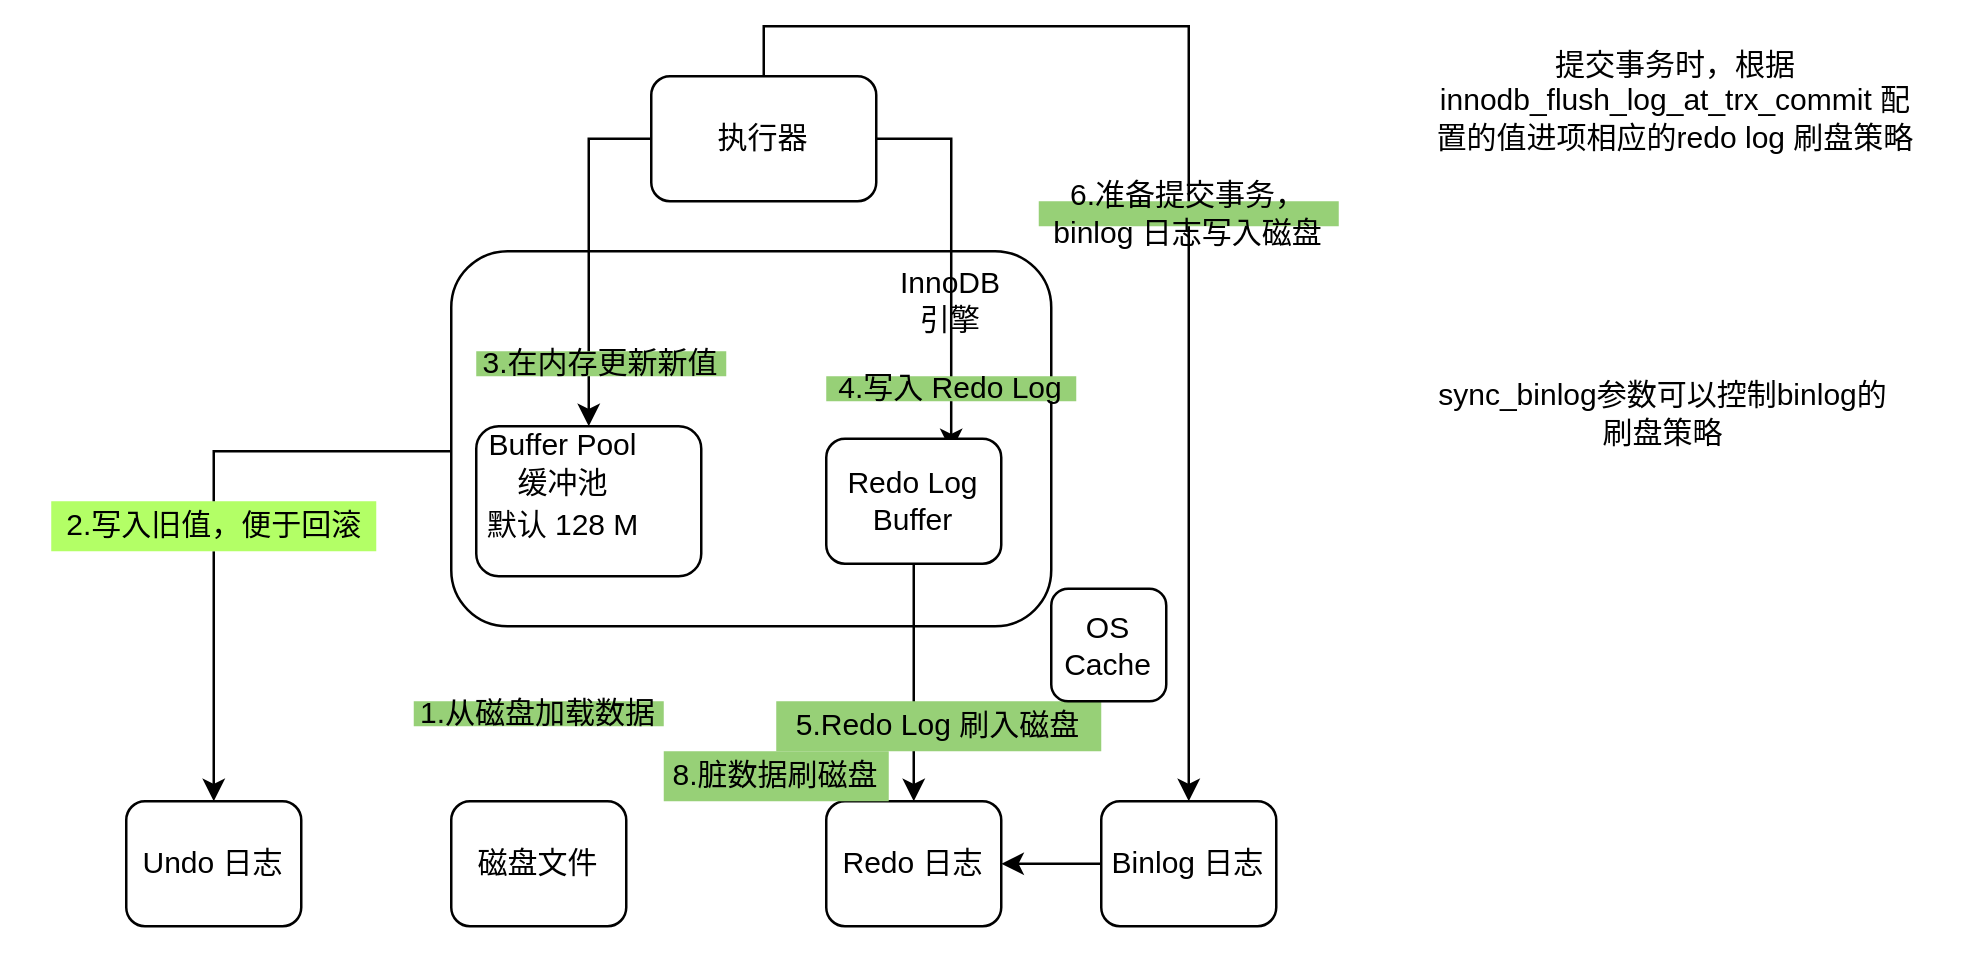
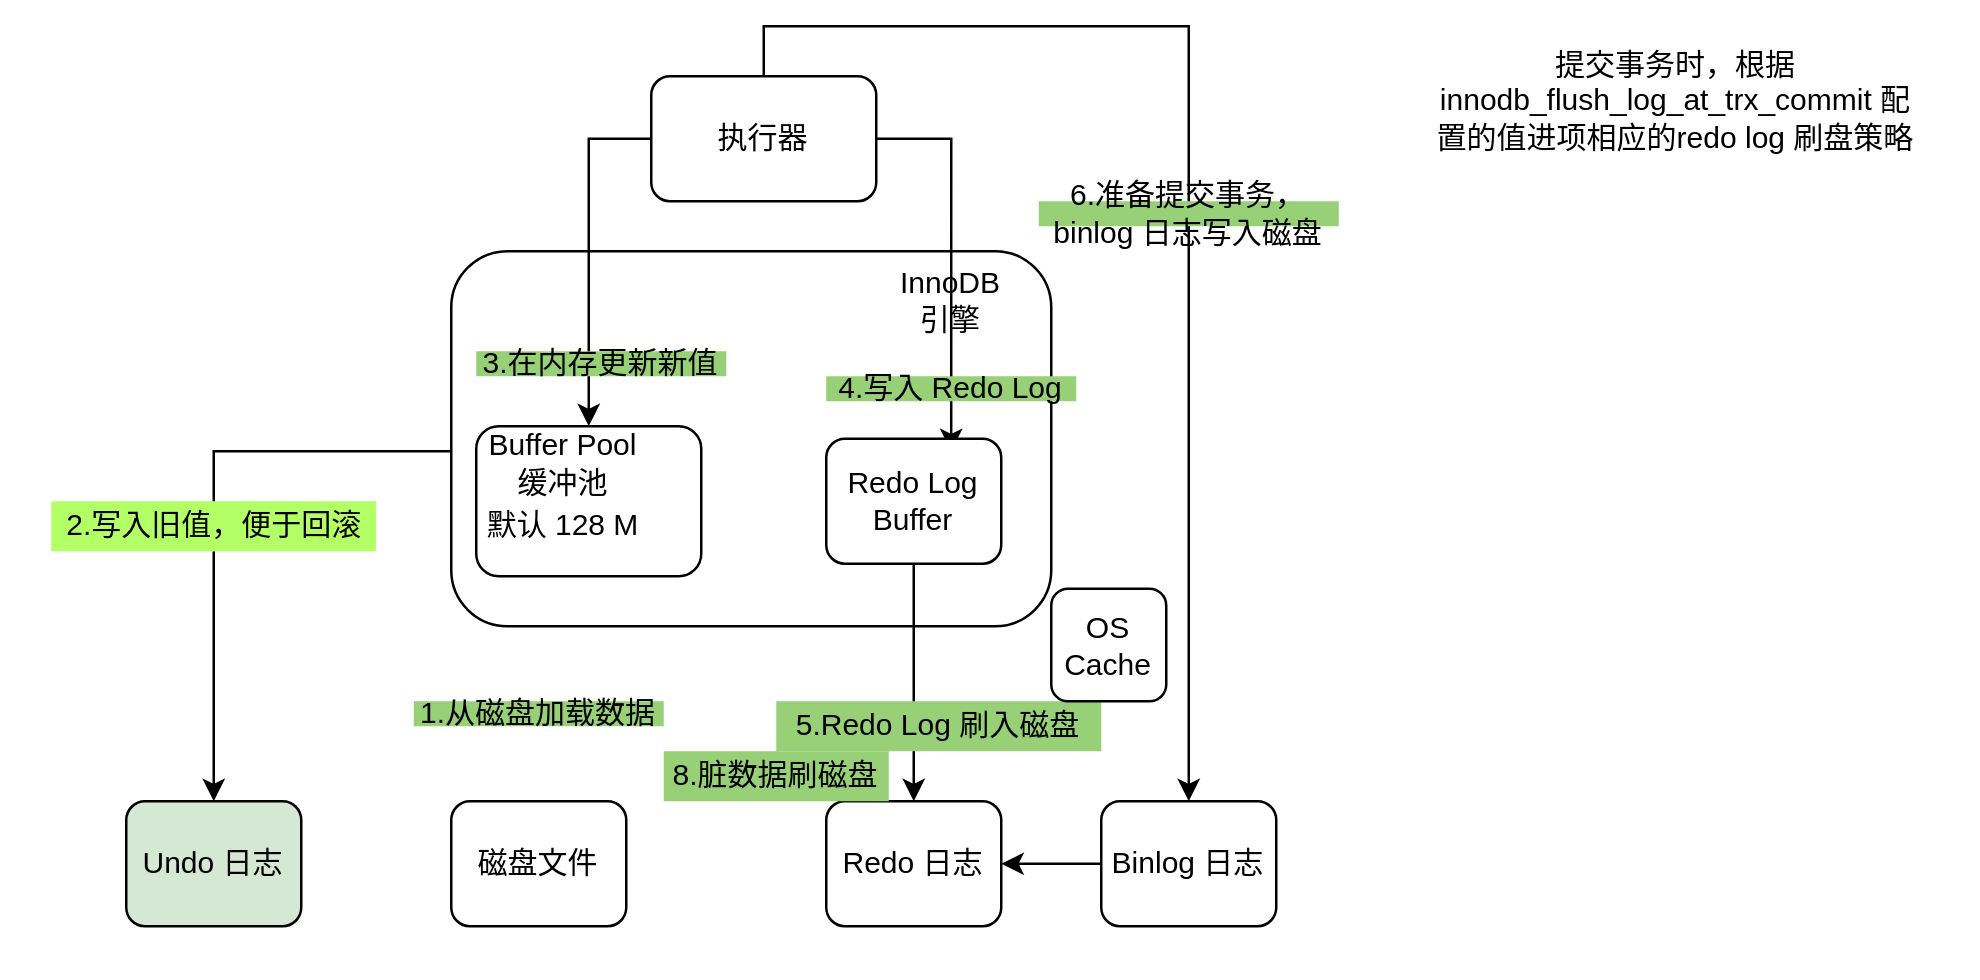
(1664, 414) -> none
(214, 864) -> (214, 864)
